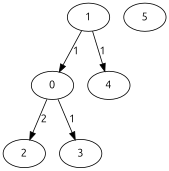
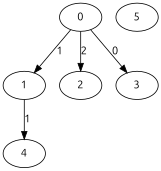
(72, 48) -> (55, 48)
(72, 119) -> (116, 51)
